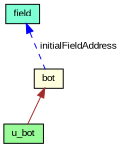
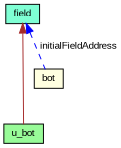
(34, 111) -> (23, 79)
